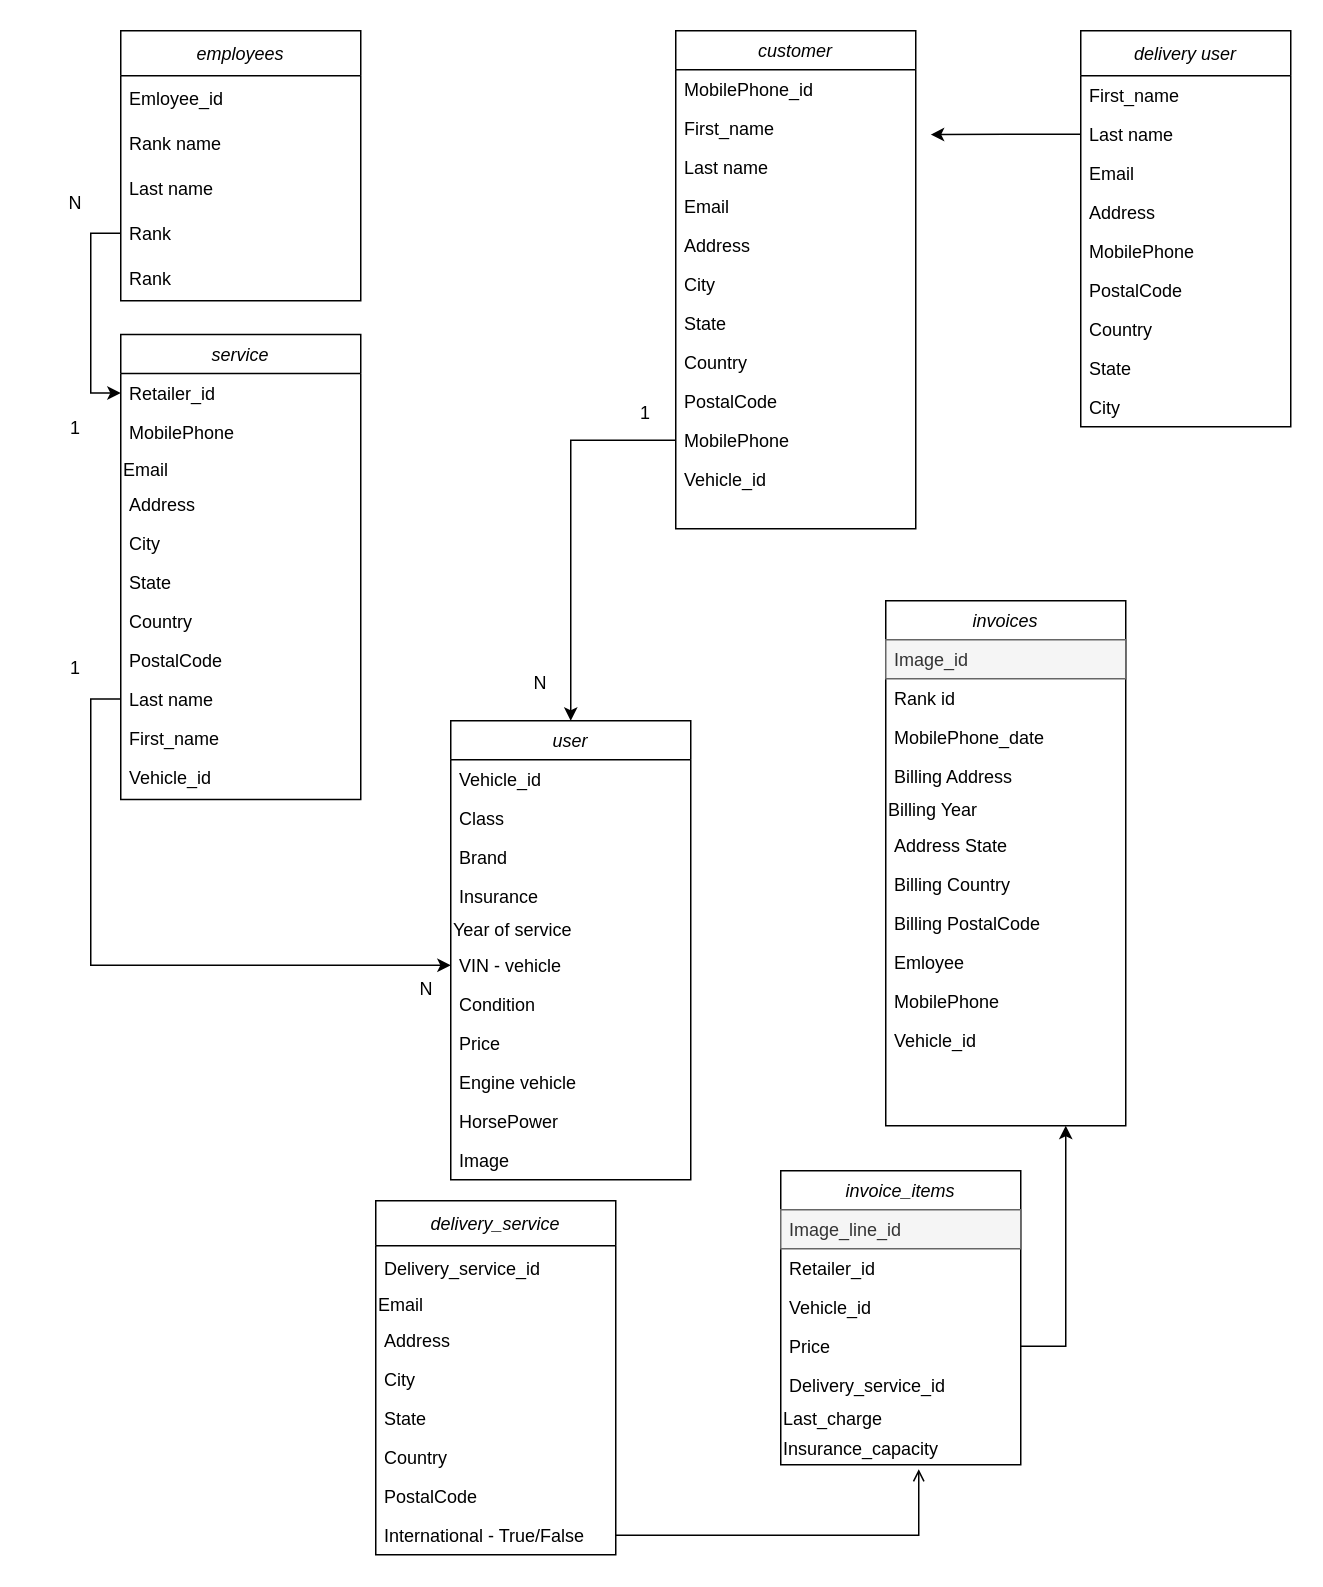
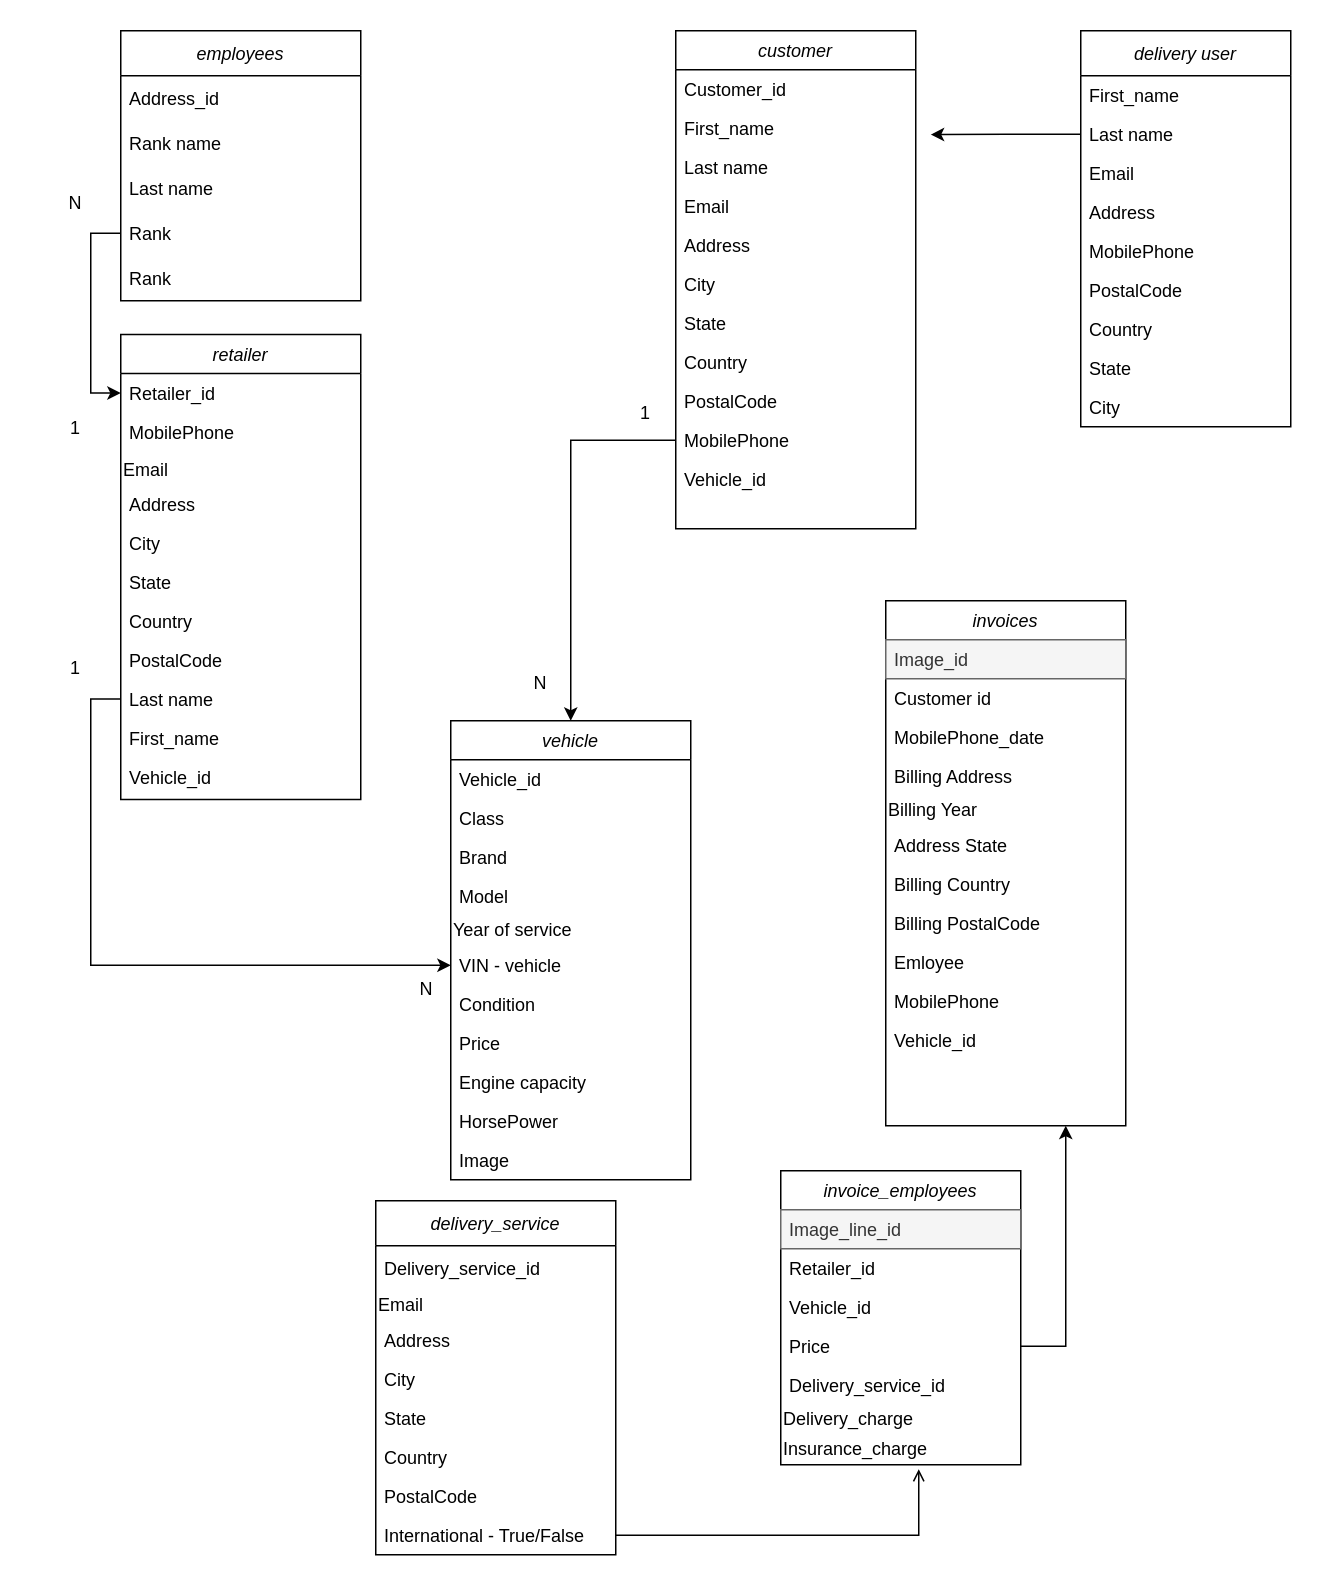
(748, 90) -> (737, 90)
(175, 99) -> (177, 99)
(240, 355) -> (240, 355)
(925, 699) -> (945, 699)
(570, 741) -> (570, 741)
(504, 897) -> (482, 897)
(520, 1083) -> (528, 1083)
(900, 1191) -> (900, 1191)
(839, 1420) -> (855, 1420)
(872, 1450) -> (864, 1450)
